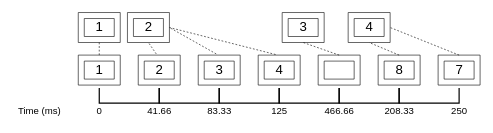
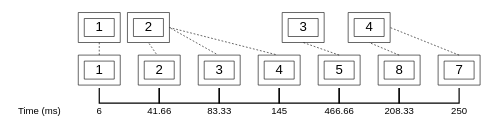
none -> (339, 70)
(100, 111) -> (100, 111)
(280, 111) -> (280, 111)
